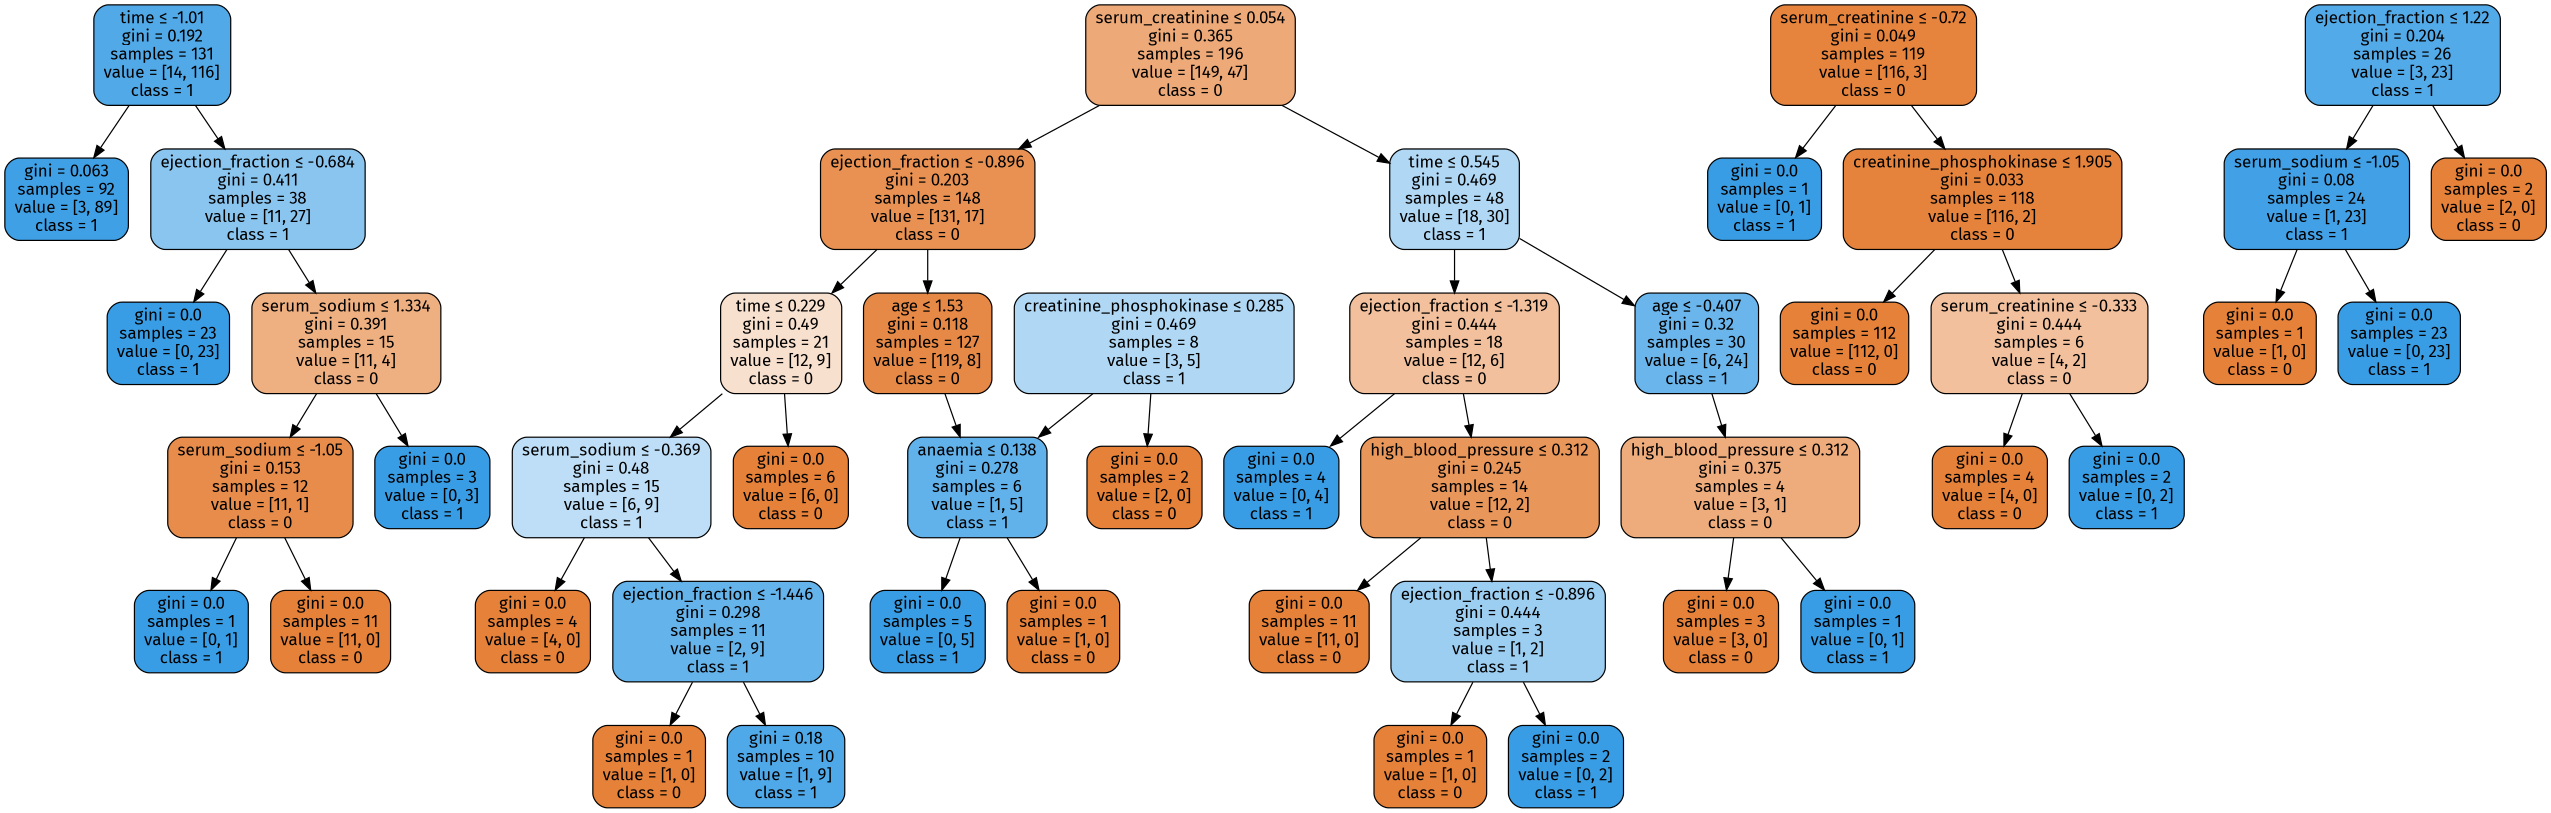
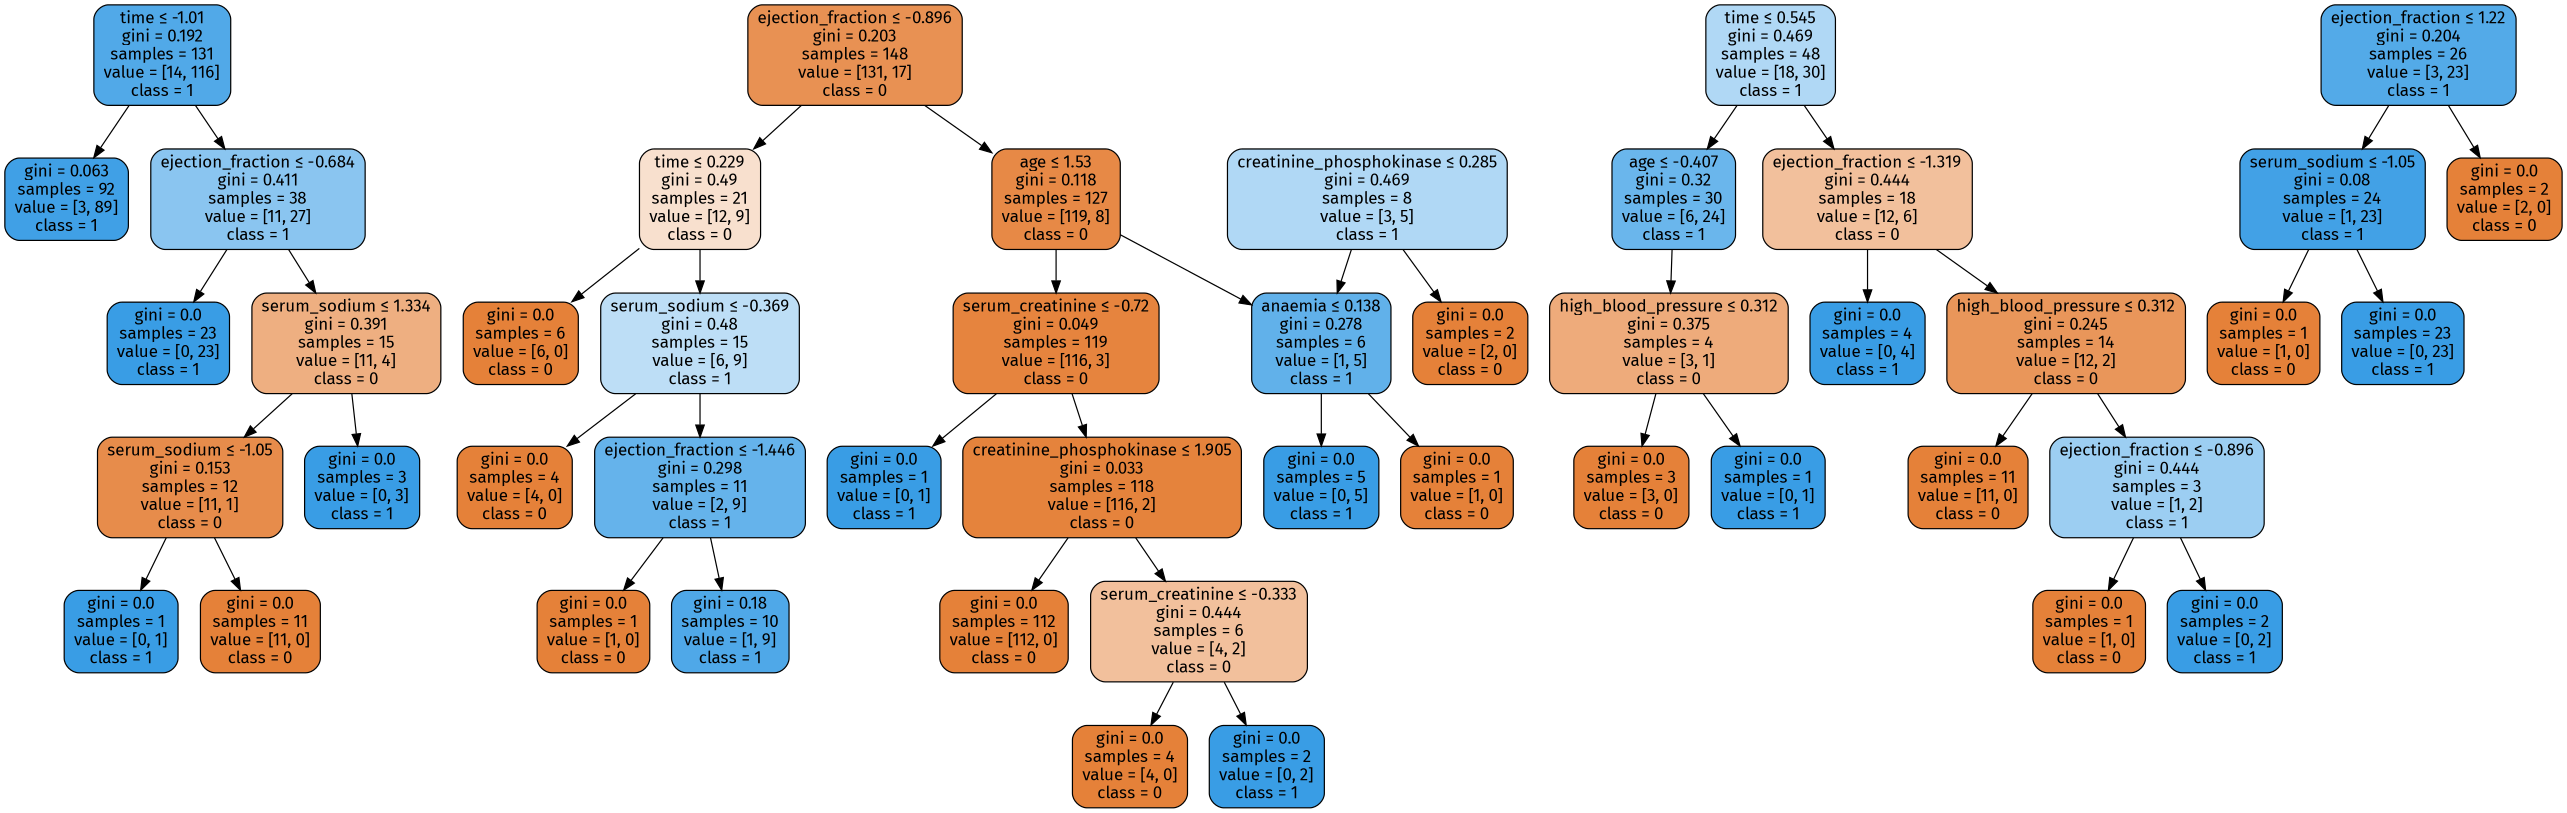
(1191, 55) -> none
none -> (1056, 265)
